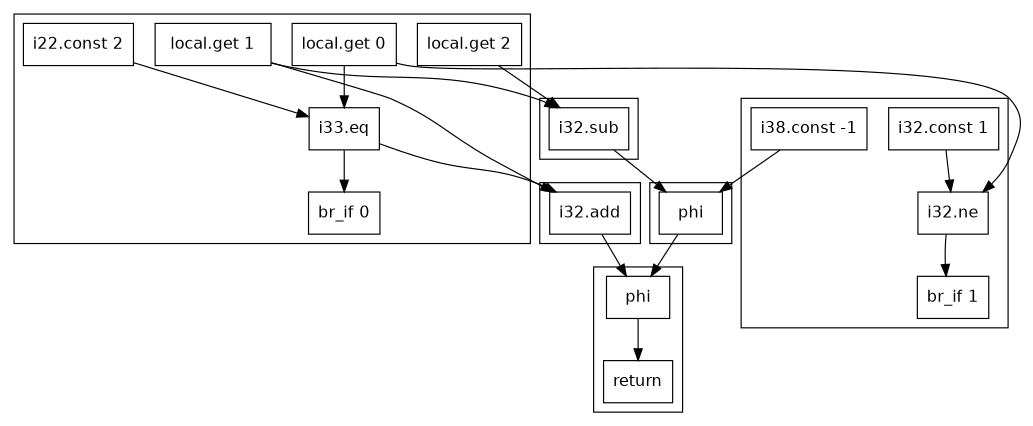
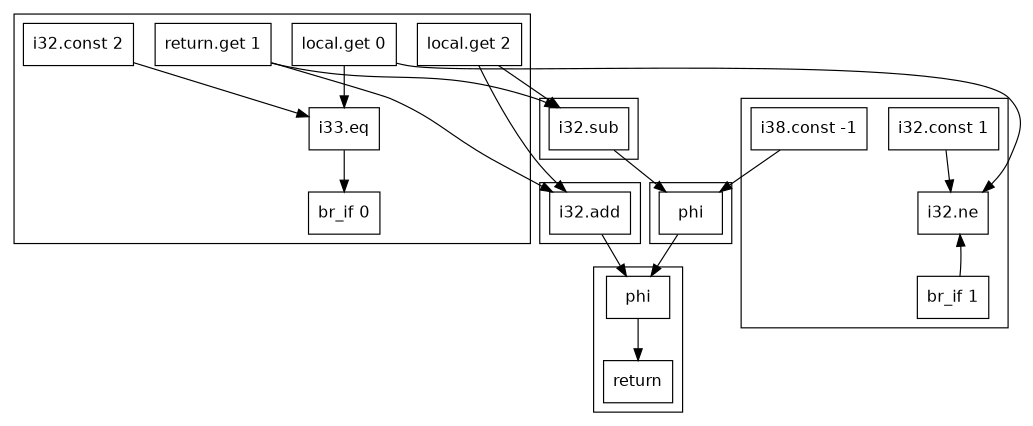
(78, 44) -> (78, 44)
(213, 44) -> (213, 44)
(462, 167) -> (513, 128)
(945, 249) -> (961, 261)
